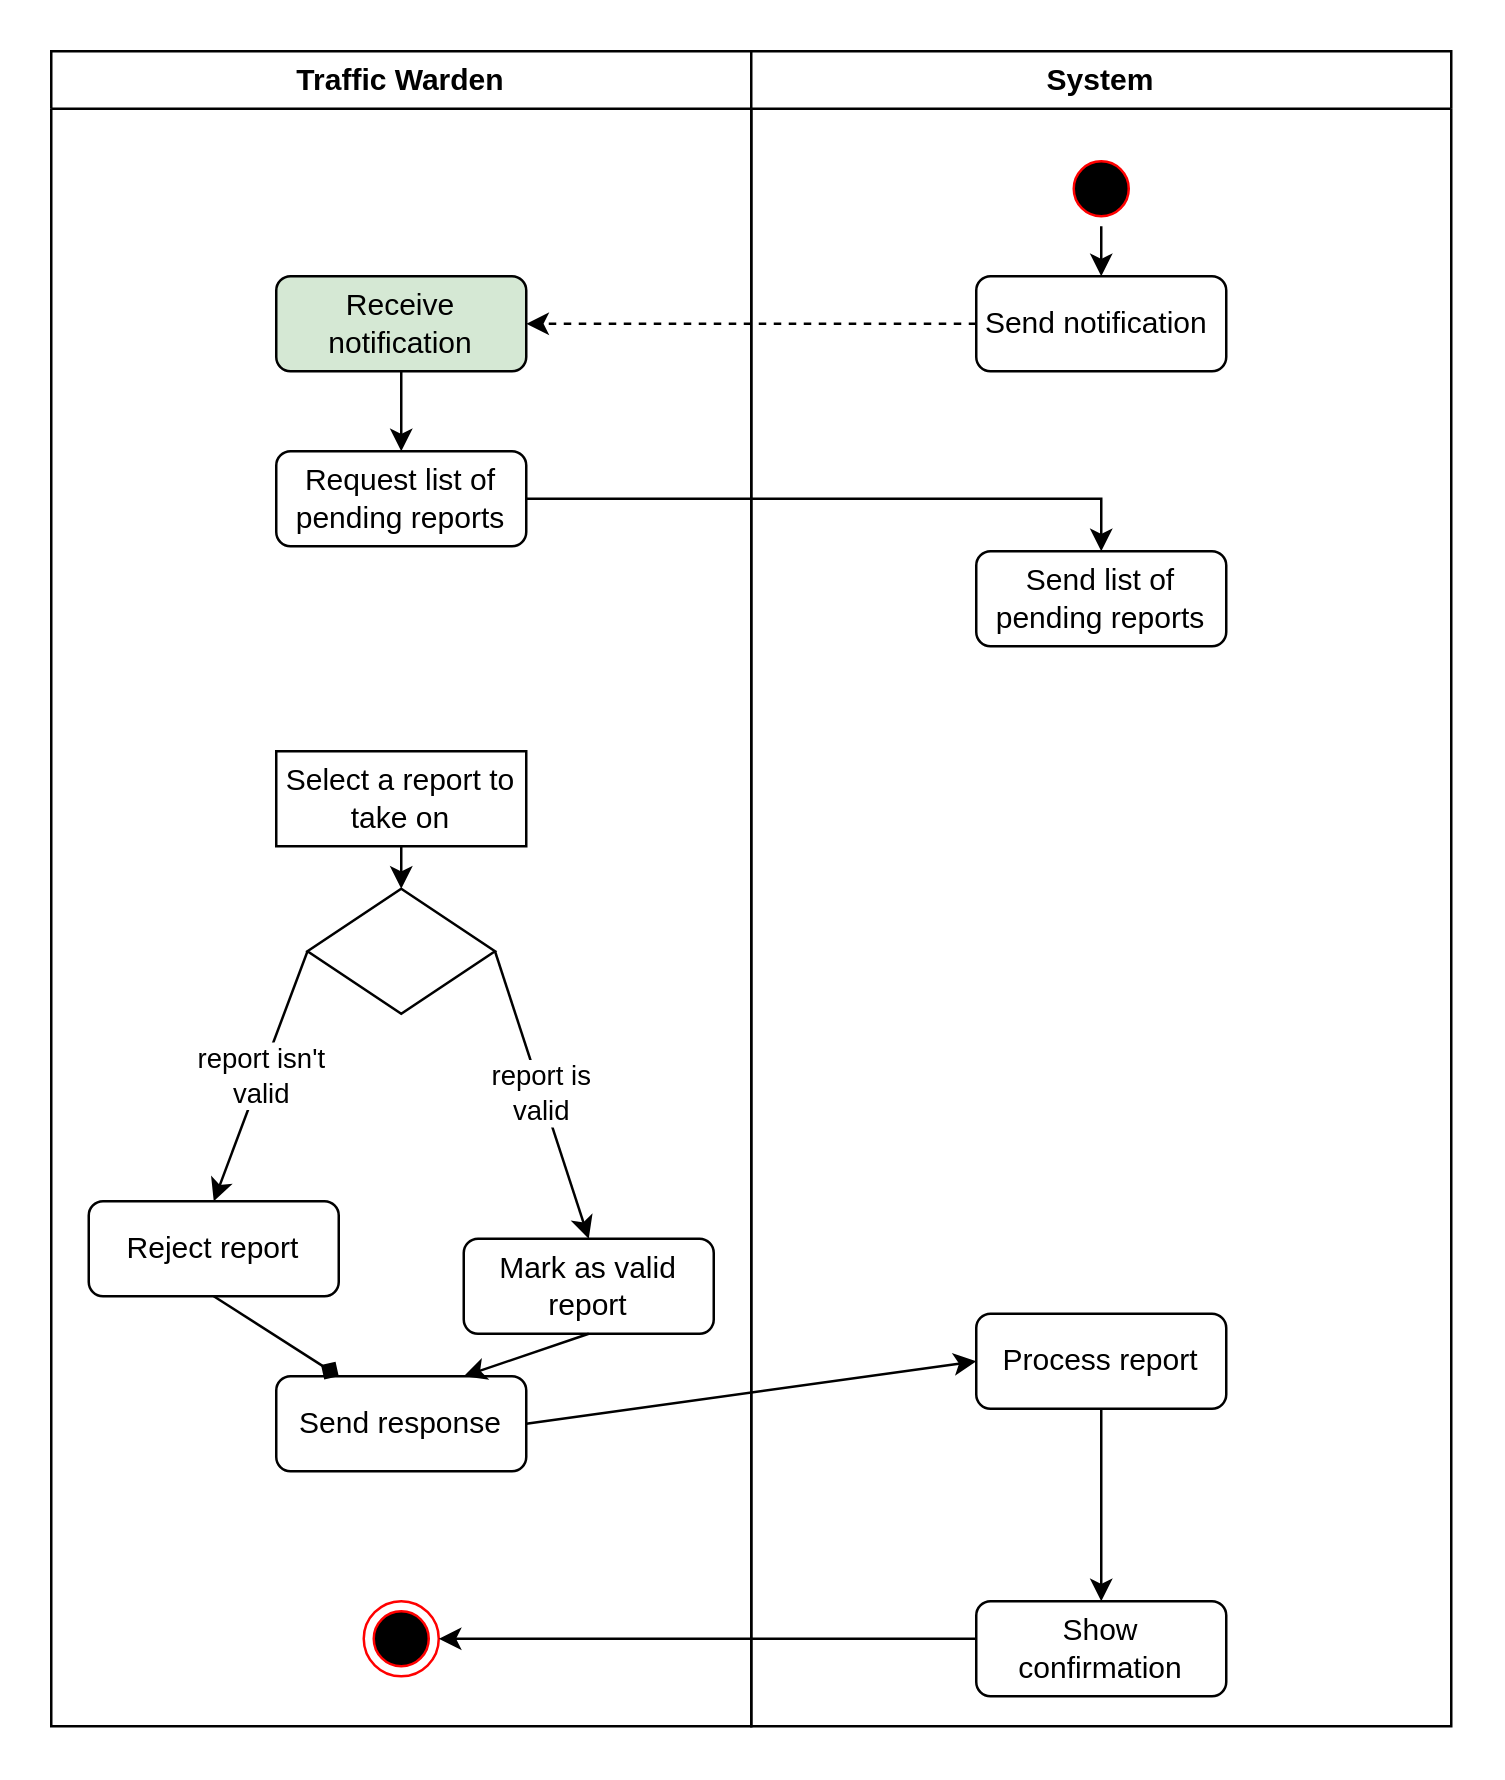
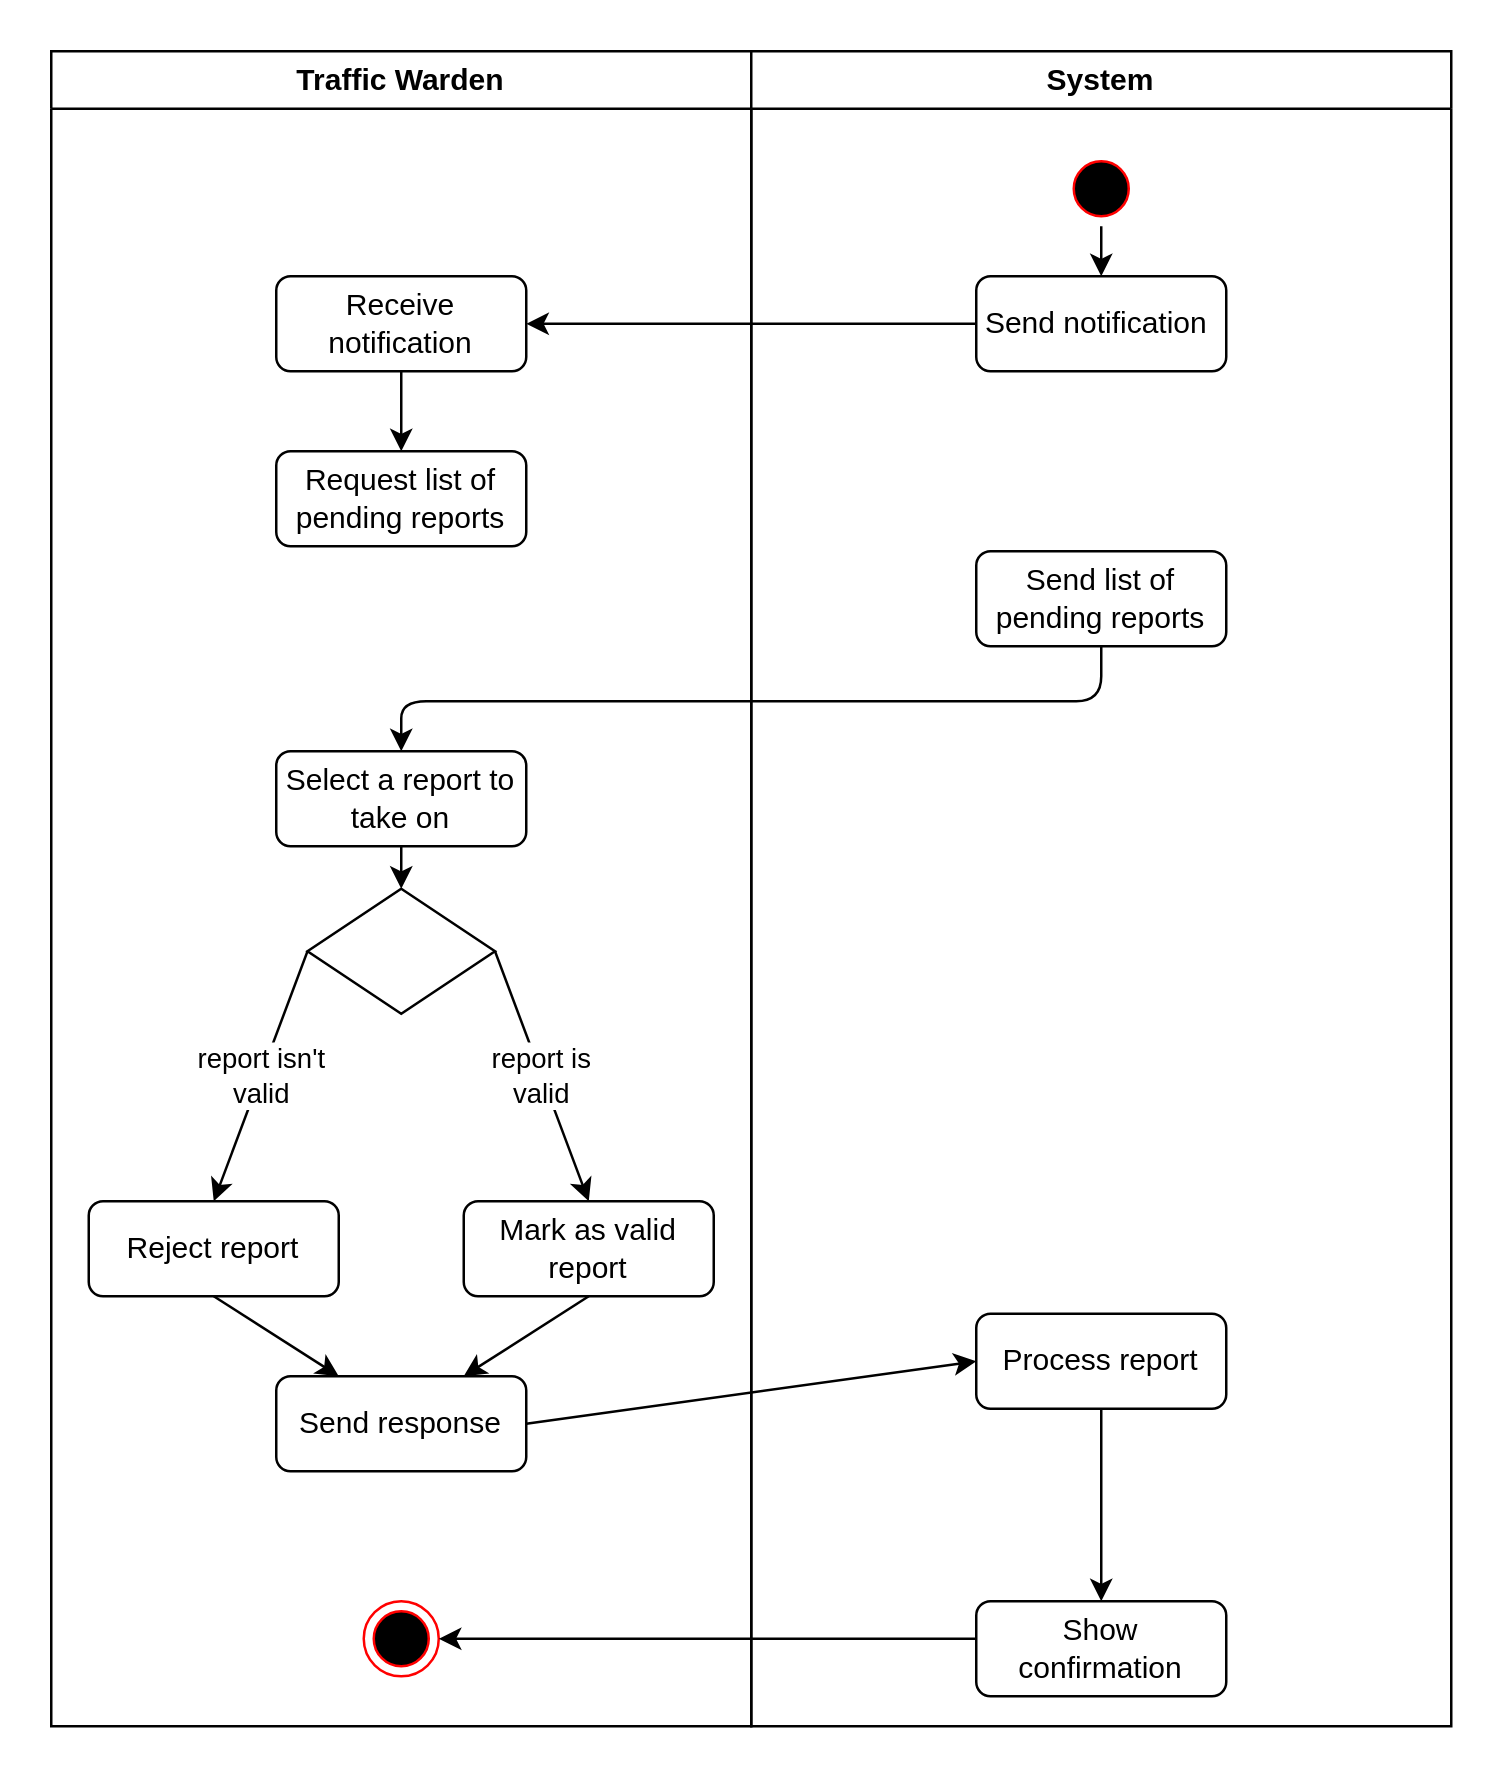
(401, 324) -> (401, 324)
(863, 324) -> (863, 324)
(946, 499) -> none
none -> (948, 701)
(401, 799) -> (401, 799)
(589, 1286) -> (589, 1249)
(322, 1365) -> (322, 1366)
